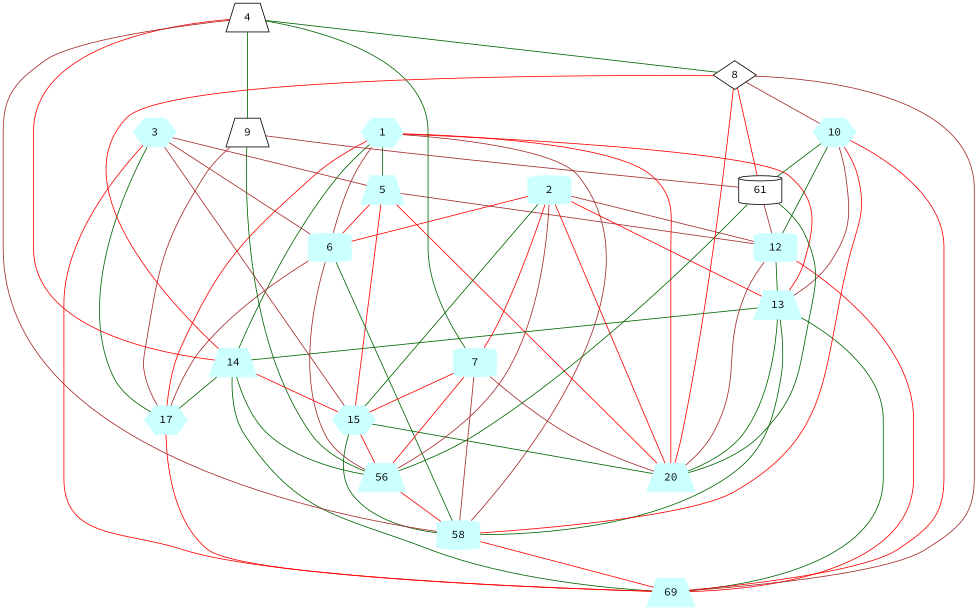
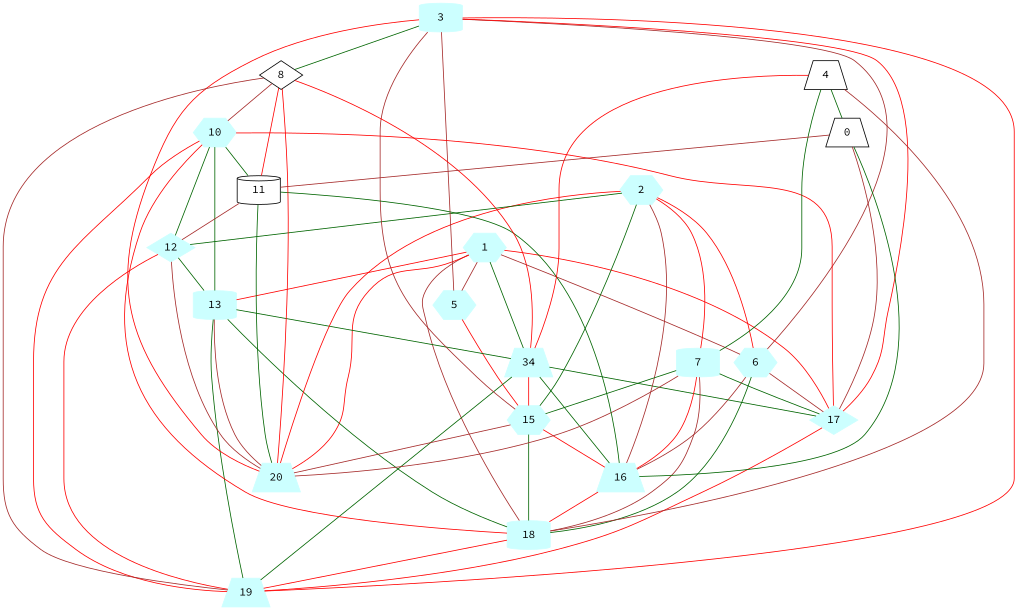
(491, 46) -> (357, 48)
(155, 133) -> (441, 18)
(248, 133) -> (847, 133)
(383, 161) -> (470, 276)
none -> (630, 167)
(383, 190) -> (454, 305)
(549, 190) -> (641, 190)
(760, 190) -> (259, 190)
(356, 219) -> none
(577, 219) -> none
(662, 219) -> (406, 219)
(846, 231) -> (215, 212)
(662, 247) -> none
(330, 248) -> (755, 363)
(775, 248) -> (171, 248)
(101, 285) -> (856, 53)
(778, 305) -> (215, 305)
(520, 327) -> (142, 201)
(233, 363) -> (529, 363)
(411, 393) -> (614, 391)
none -> (769, 395)
(757, 411) -> (222, 398)
(166, 420) -> (834, 420)
(513, 449) -> (402, 449)
(382, 478) -> (621, 478)
(458, 535) -> (529, 535)
(671, 593) -> (246, 593)
